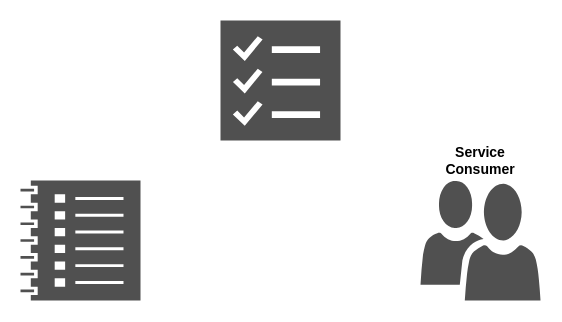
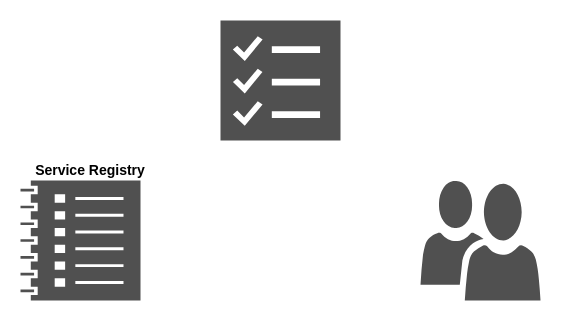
(481, 161) -> none
none -> (91, 171)
